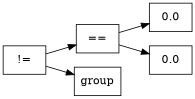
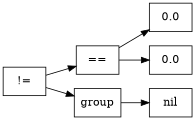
none -> (171, 103)
